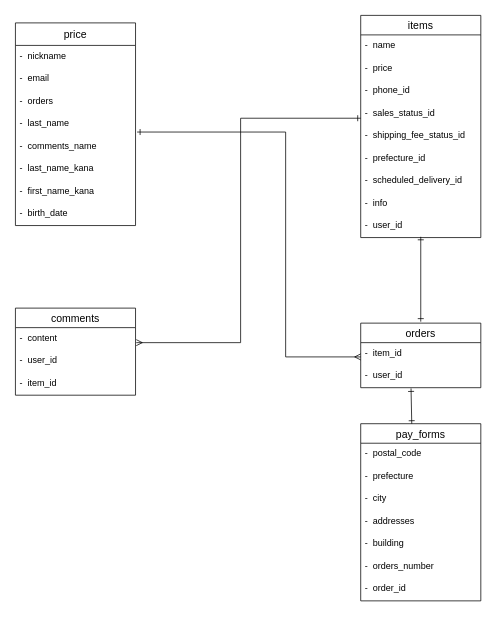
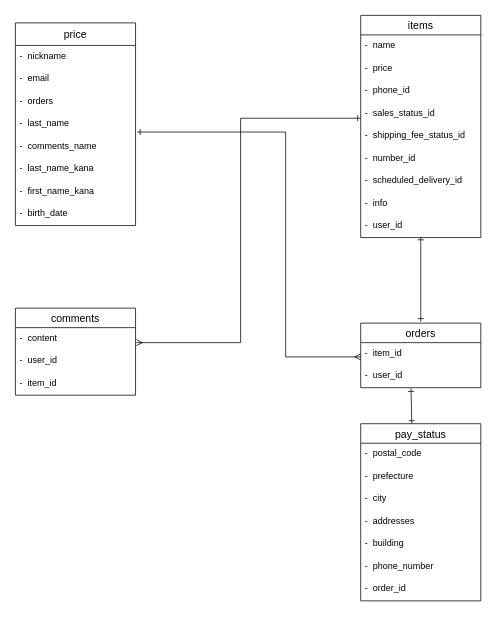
(402, 158) -> (392, 158)
(420, 434) -> (420, 434)
(404, 566) -> (401, 566)
